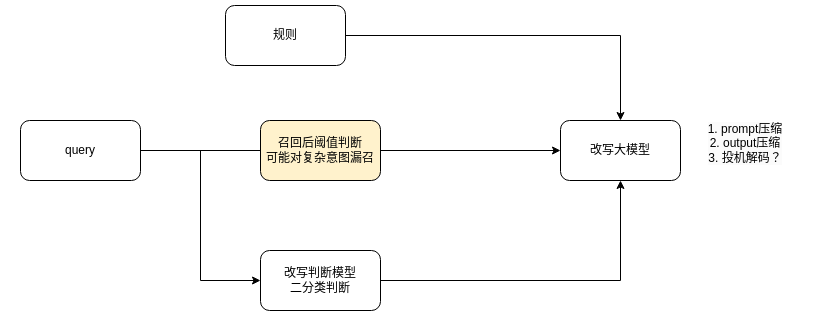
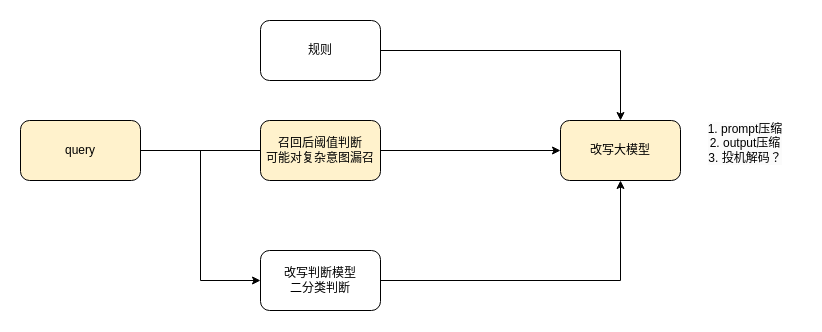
(286, 36) -> (321, 51)
(81, 151) -> (81, 151)
(621, 151) -> (621, 151)
